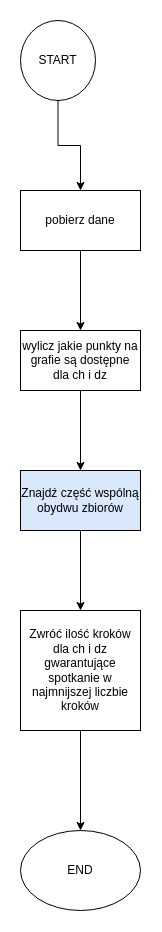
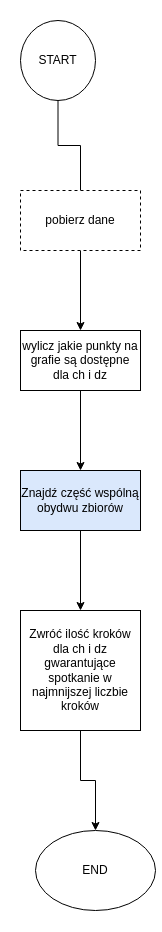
(81, 182) -> (81, 186)
(81, 221) -> (81, 221)
(81, 871) -> (96, 871)
